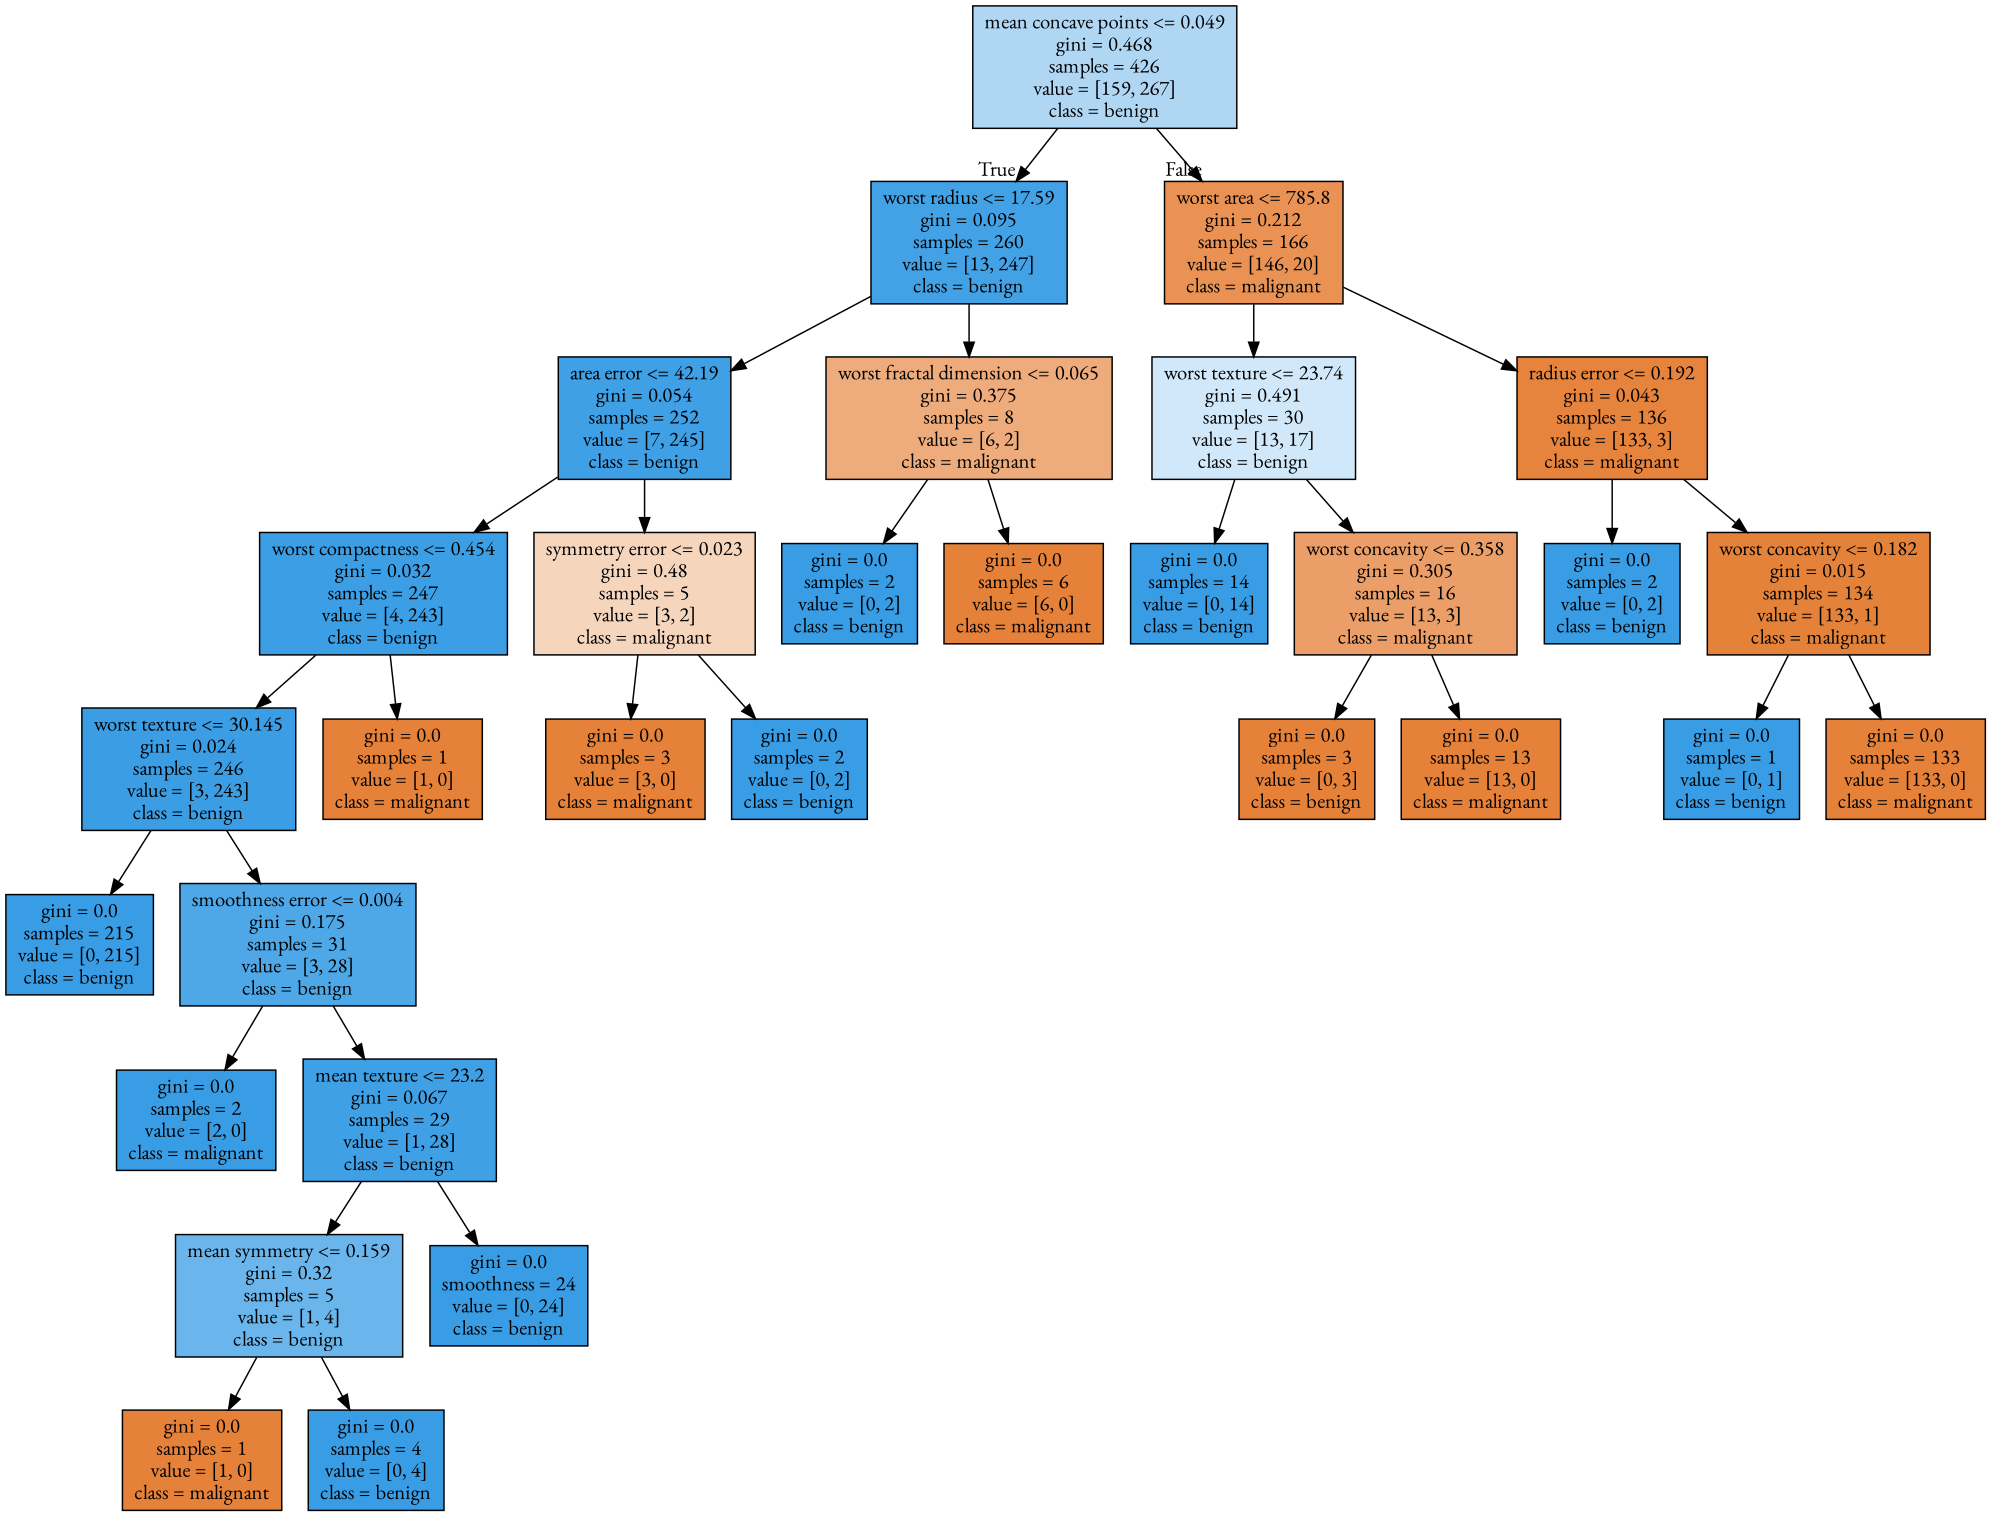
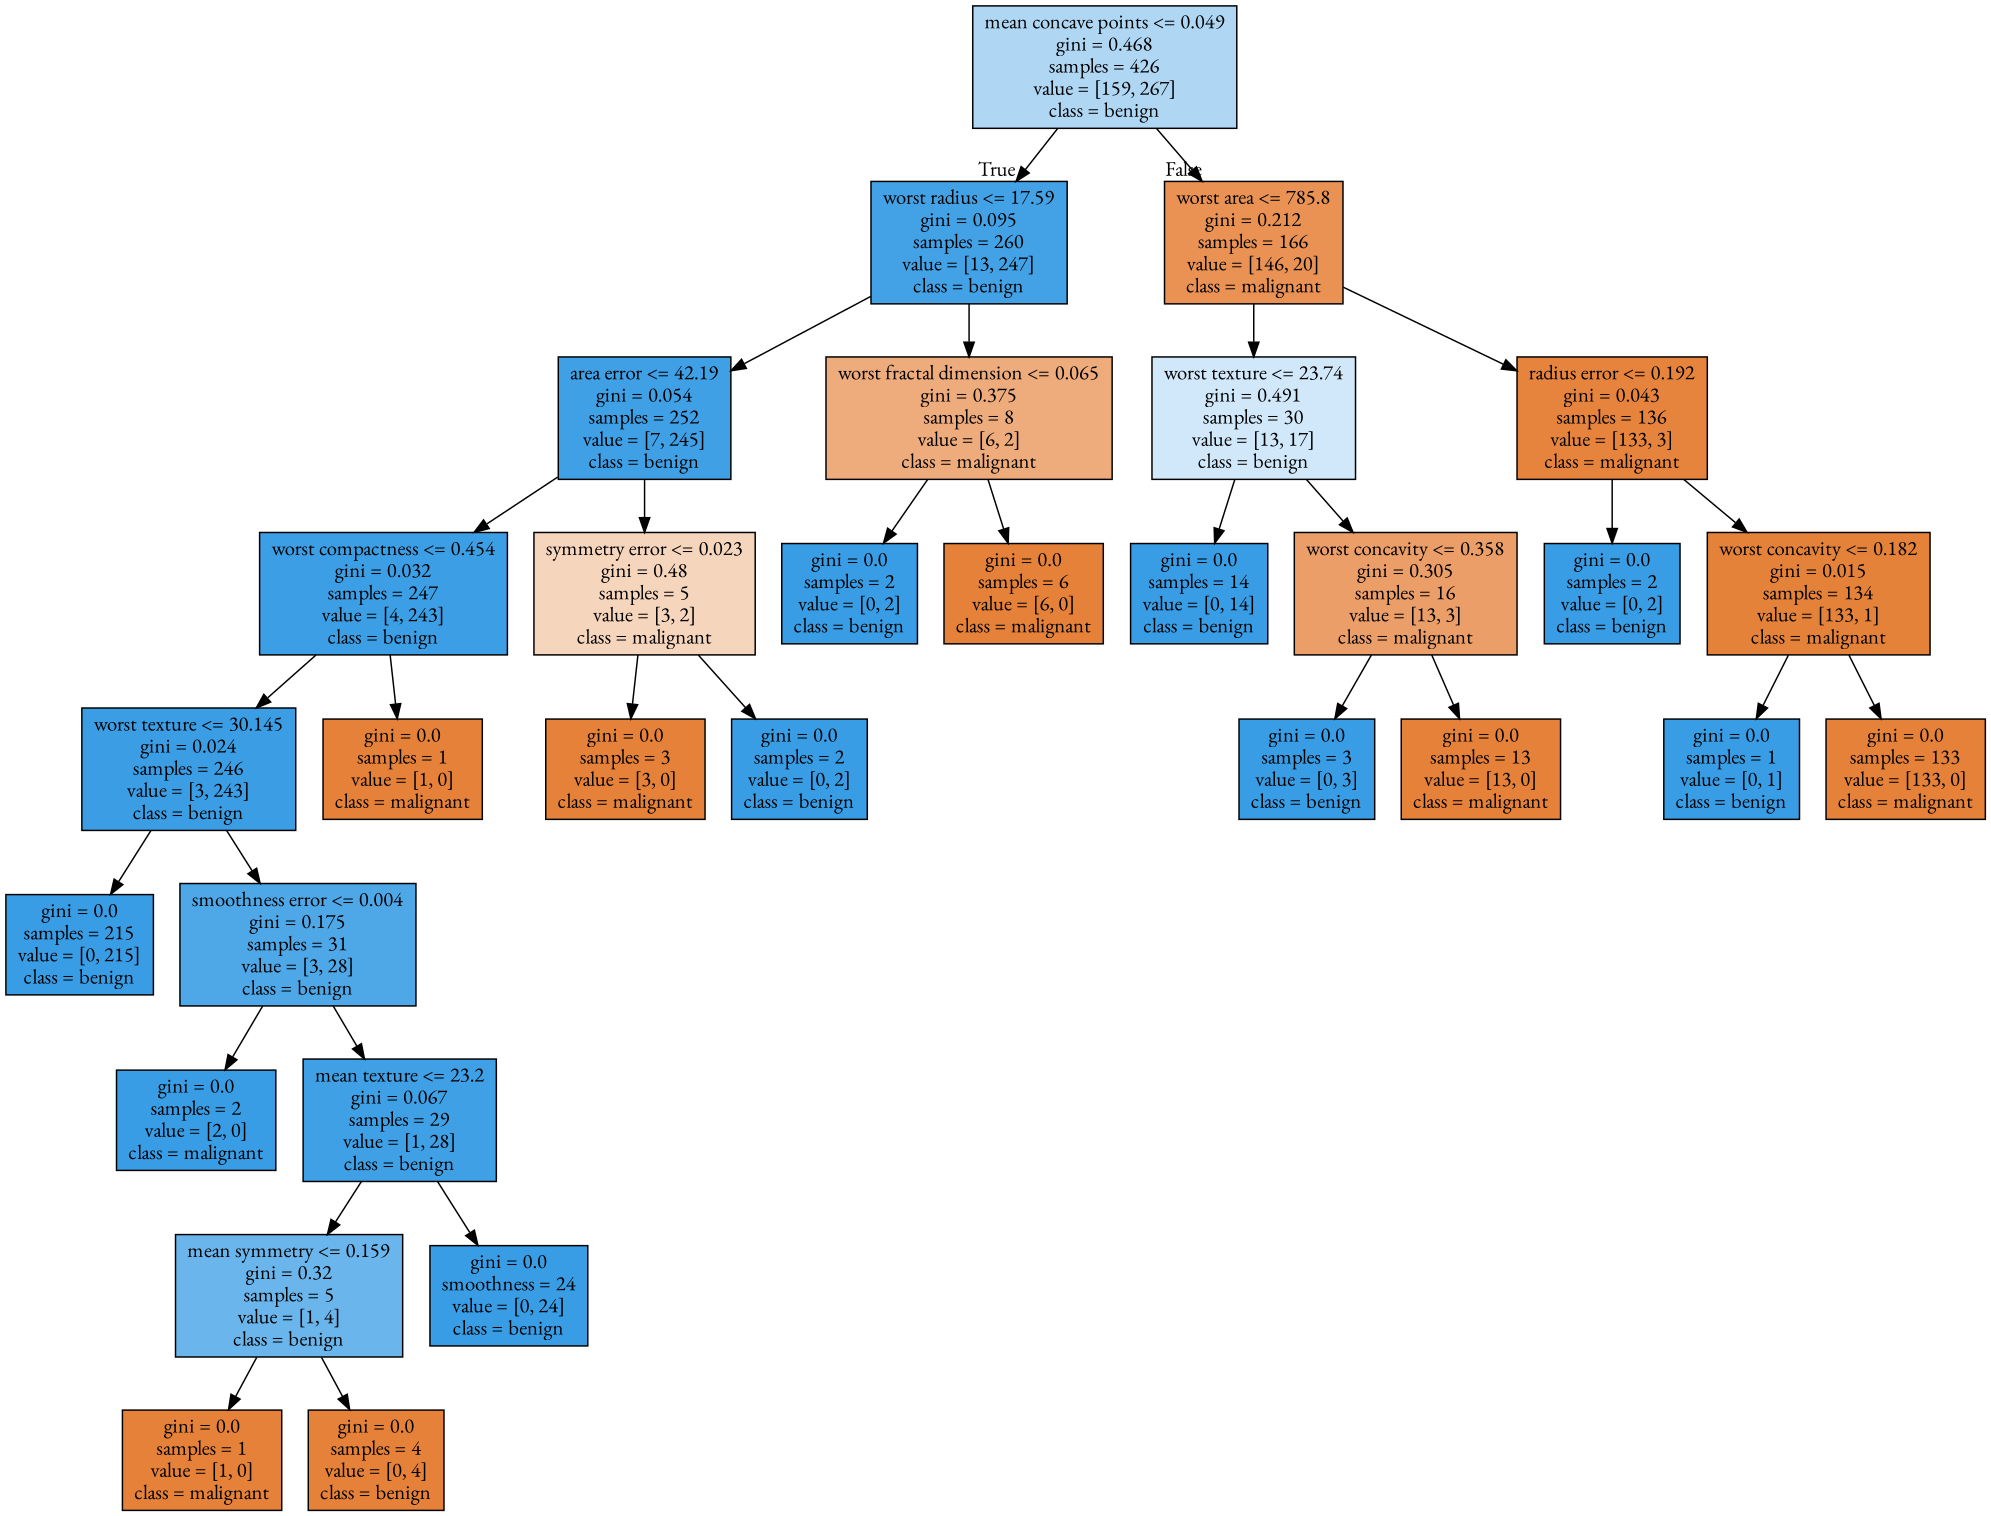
(1307, 769) -> (1307, 769)
(376, 1460) -> (376, 1460)
